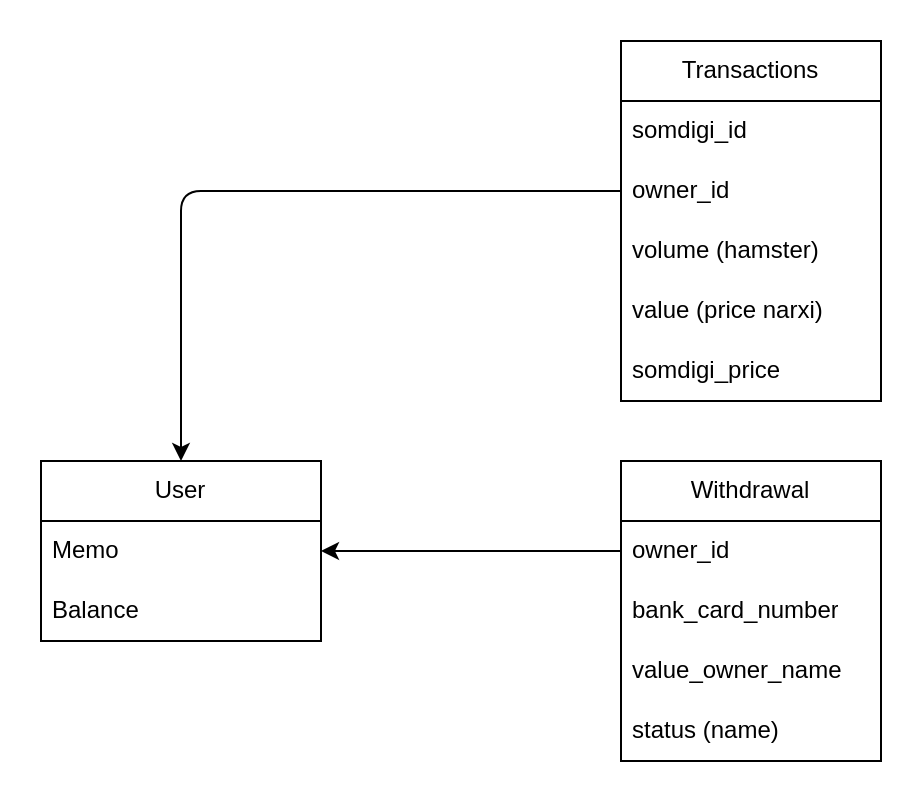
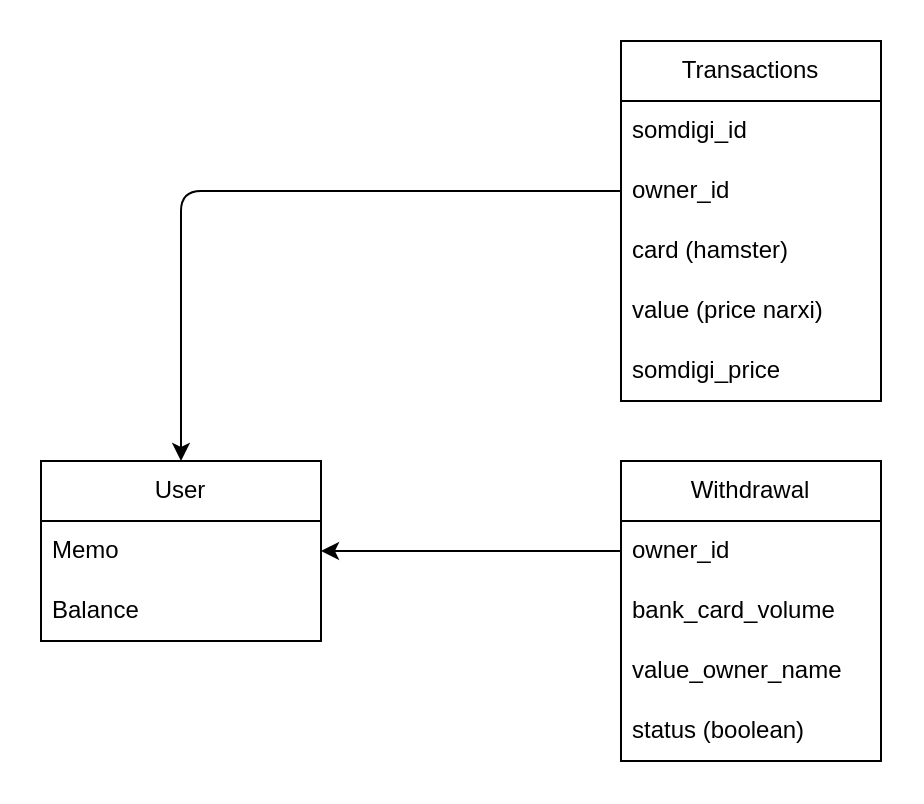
(734, 251) -> (724, 251)
(741, 611) -> (737, 611)
(717, 731) -> (734, 731)
